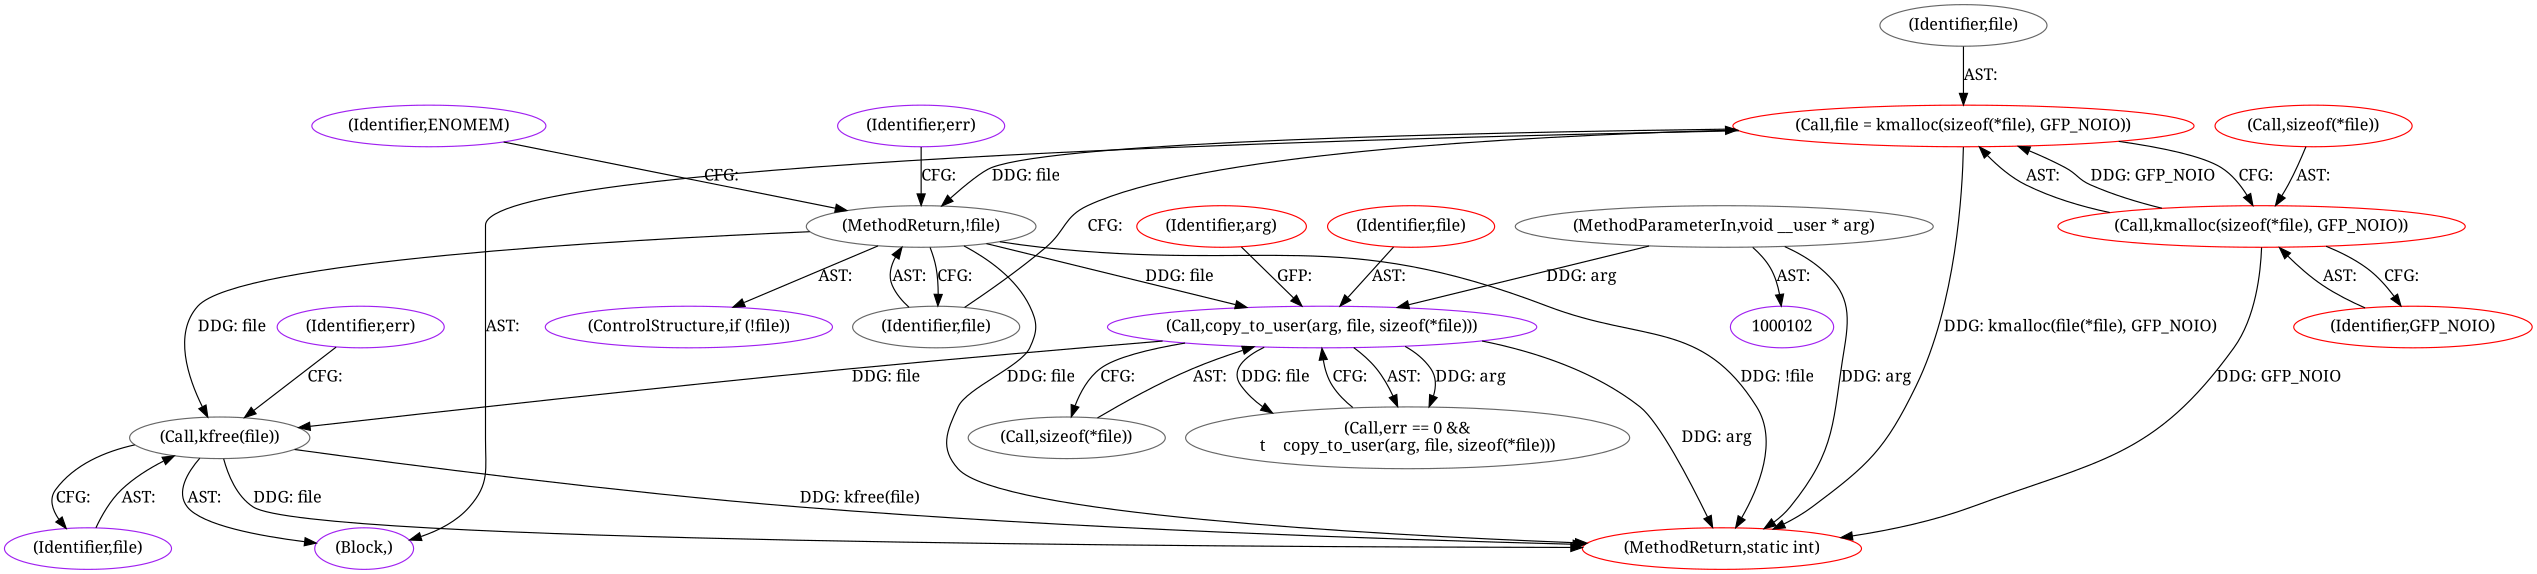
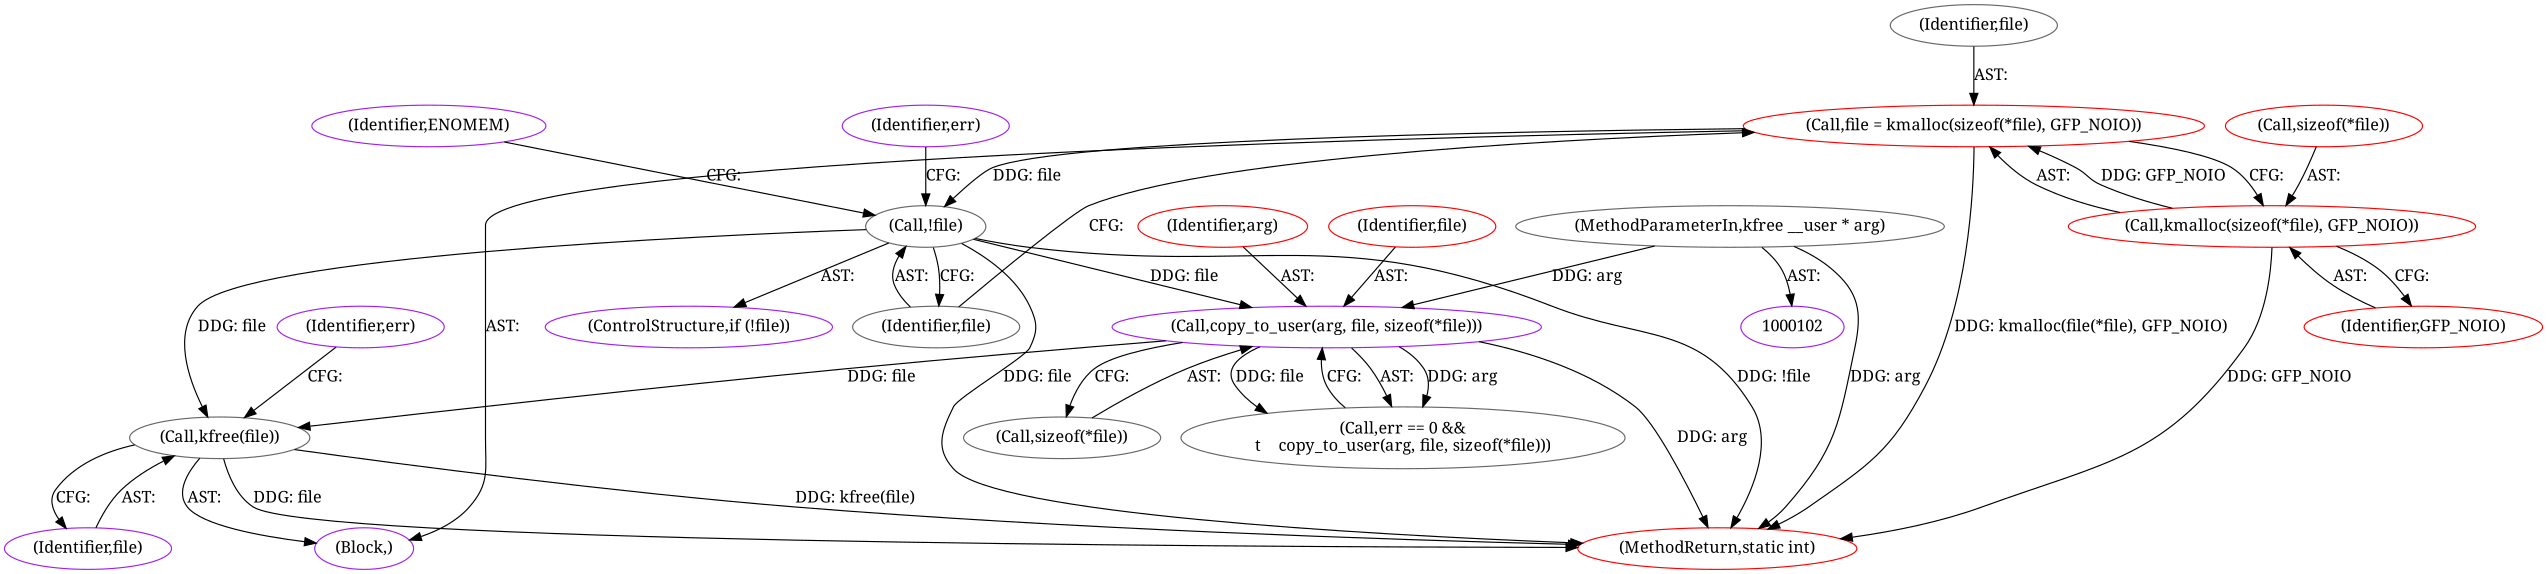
(921, 226) -> (926, 226)
(1724, 226) -> (1730, 226)
(1297, 277) -> (1300, 277)
